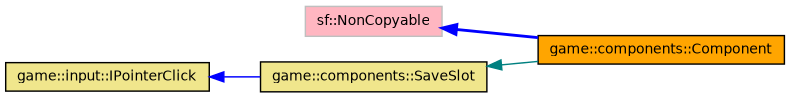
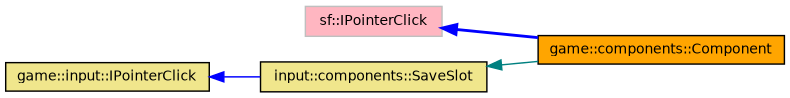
(374, 21) -> (374, 21)
(374, 77) -> (374, 77)
